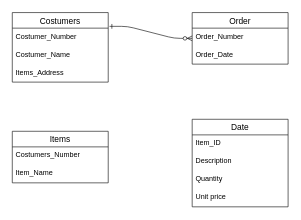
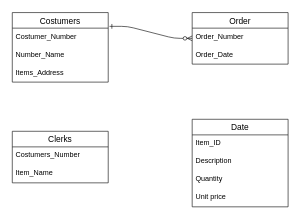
(42, 54) -> (38, 54)
(60, 139) -> (60, 139)
